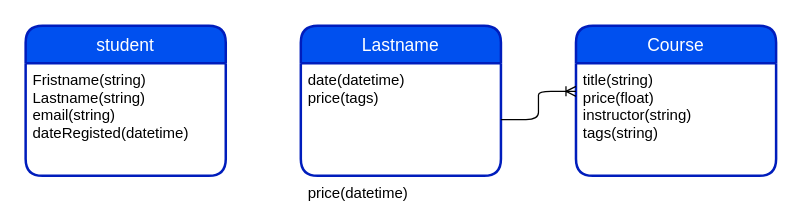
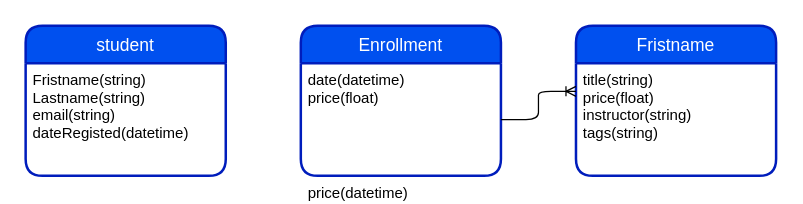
(400, 45) -> (400, 45)
(675, 45) -> (675, 45)
(364, 80) -> (364, 80)
